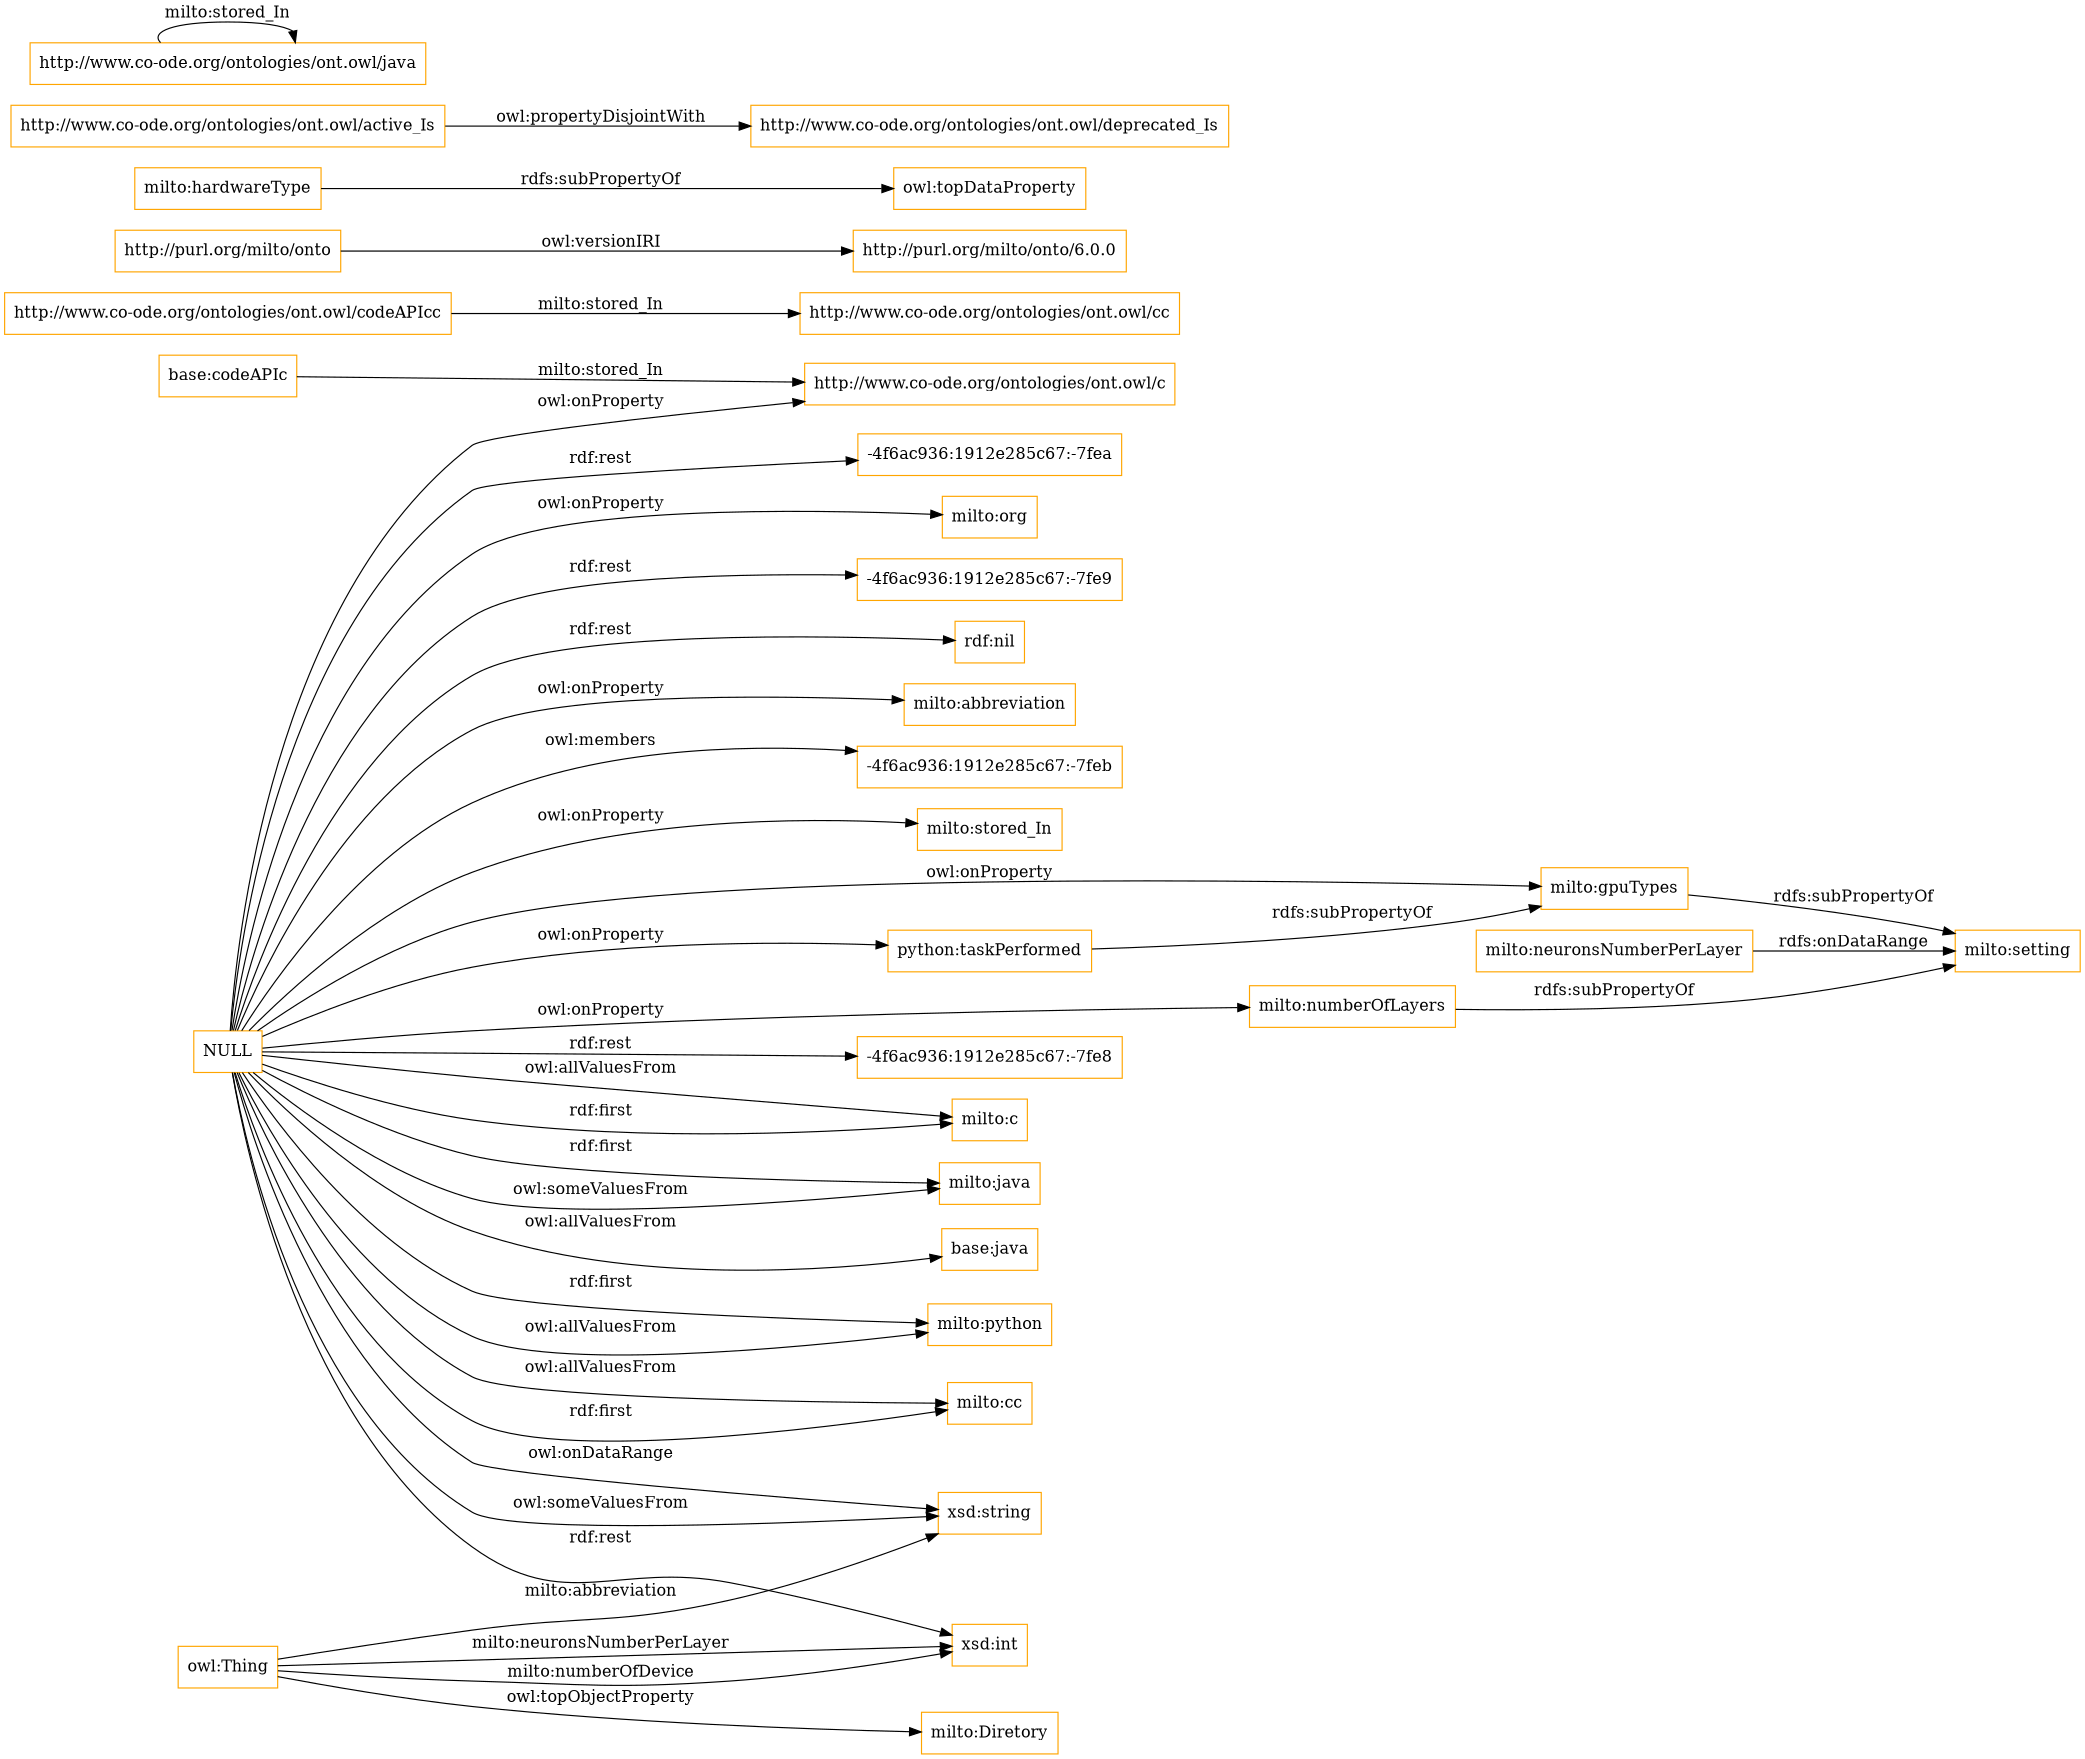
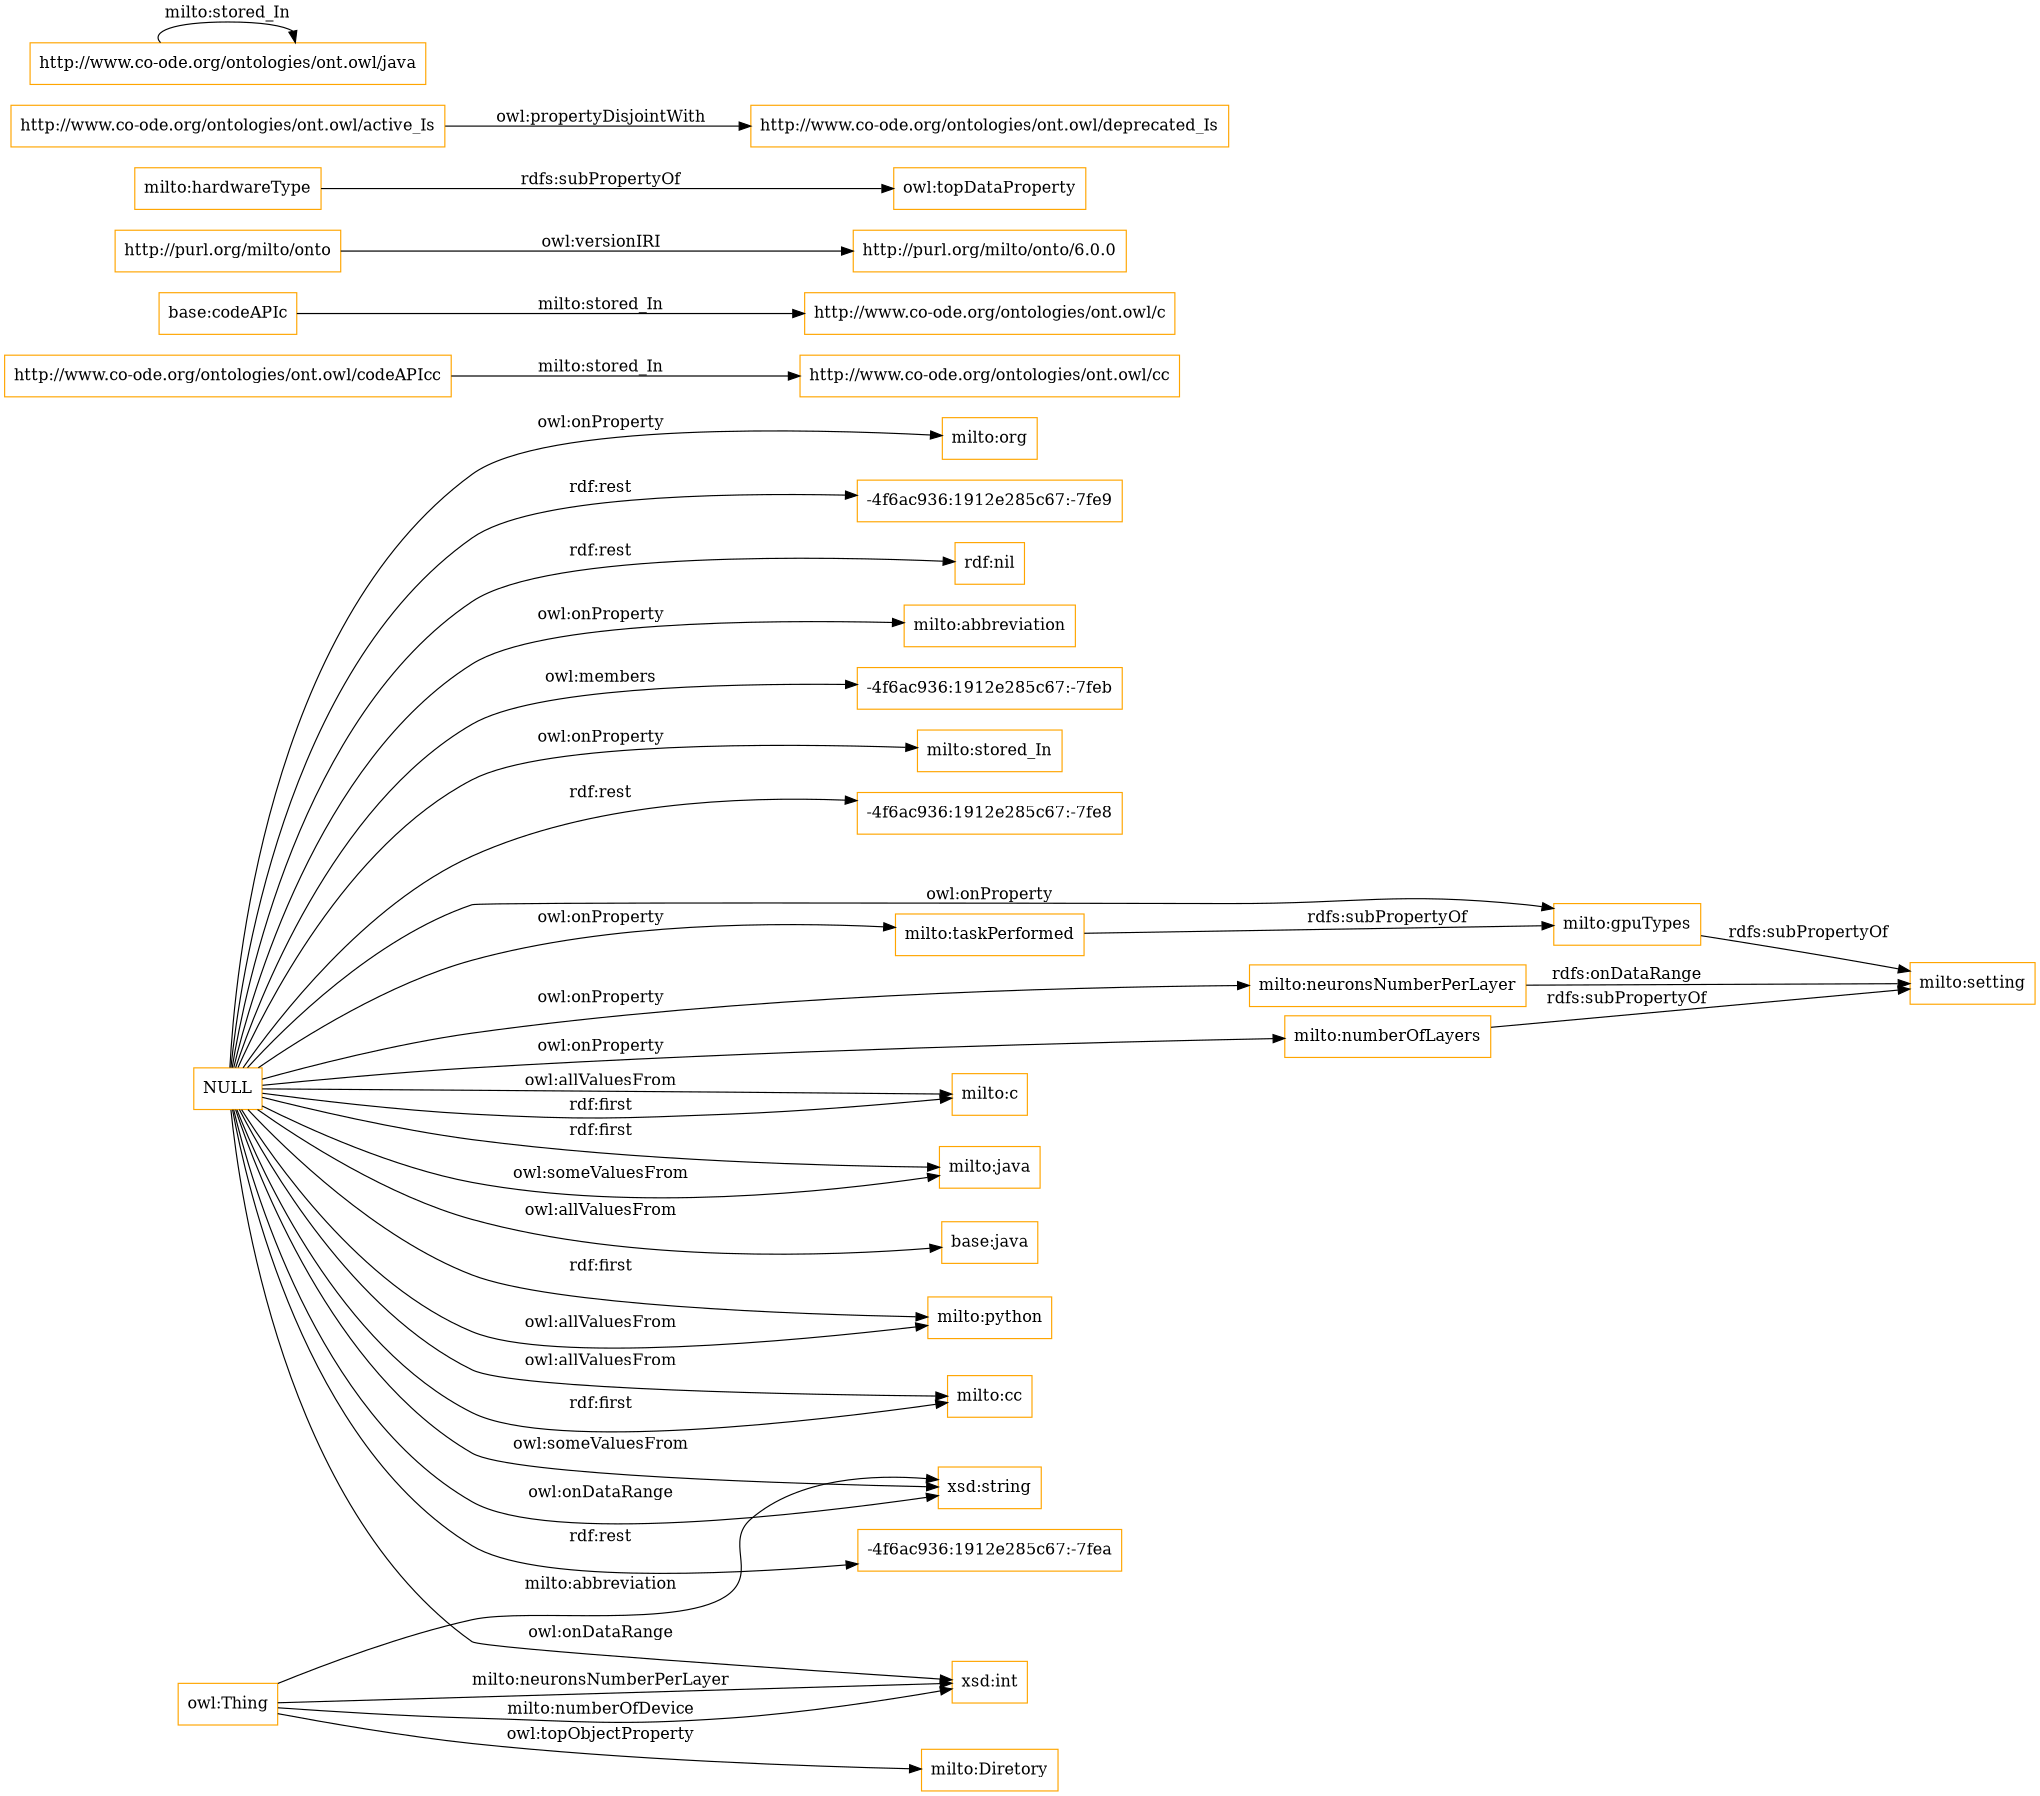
(365, 568) -> (747, 1005)
(990, 951) -> (990, 935)
(601, 1538) -> (601, 1633)
